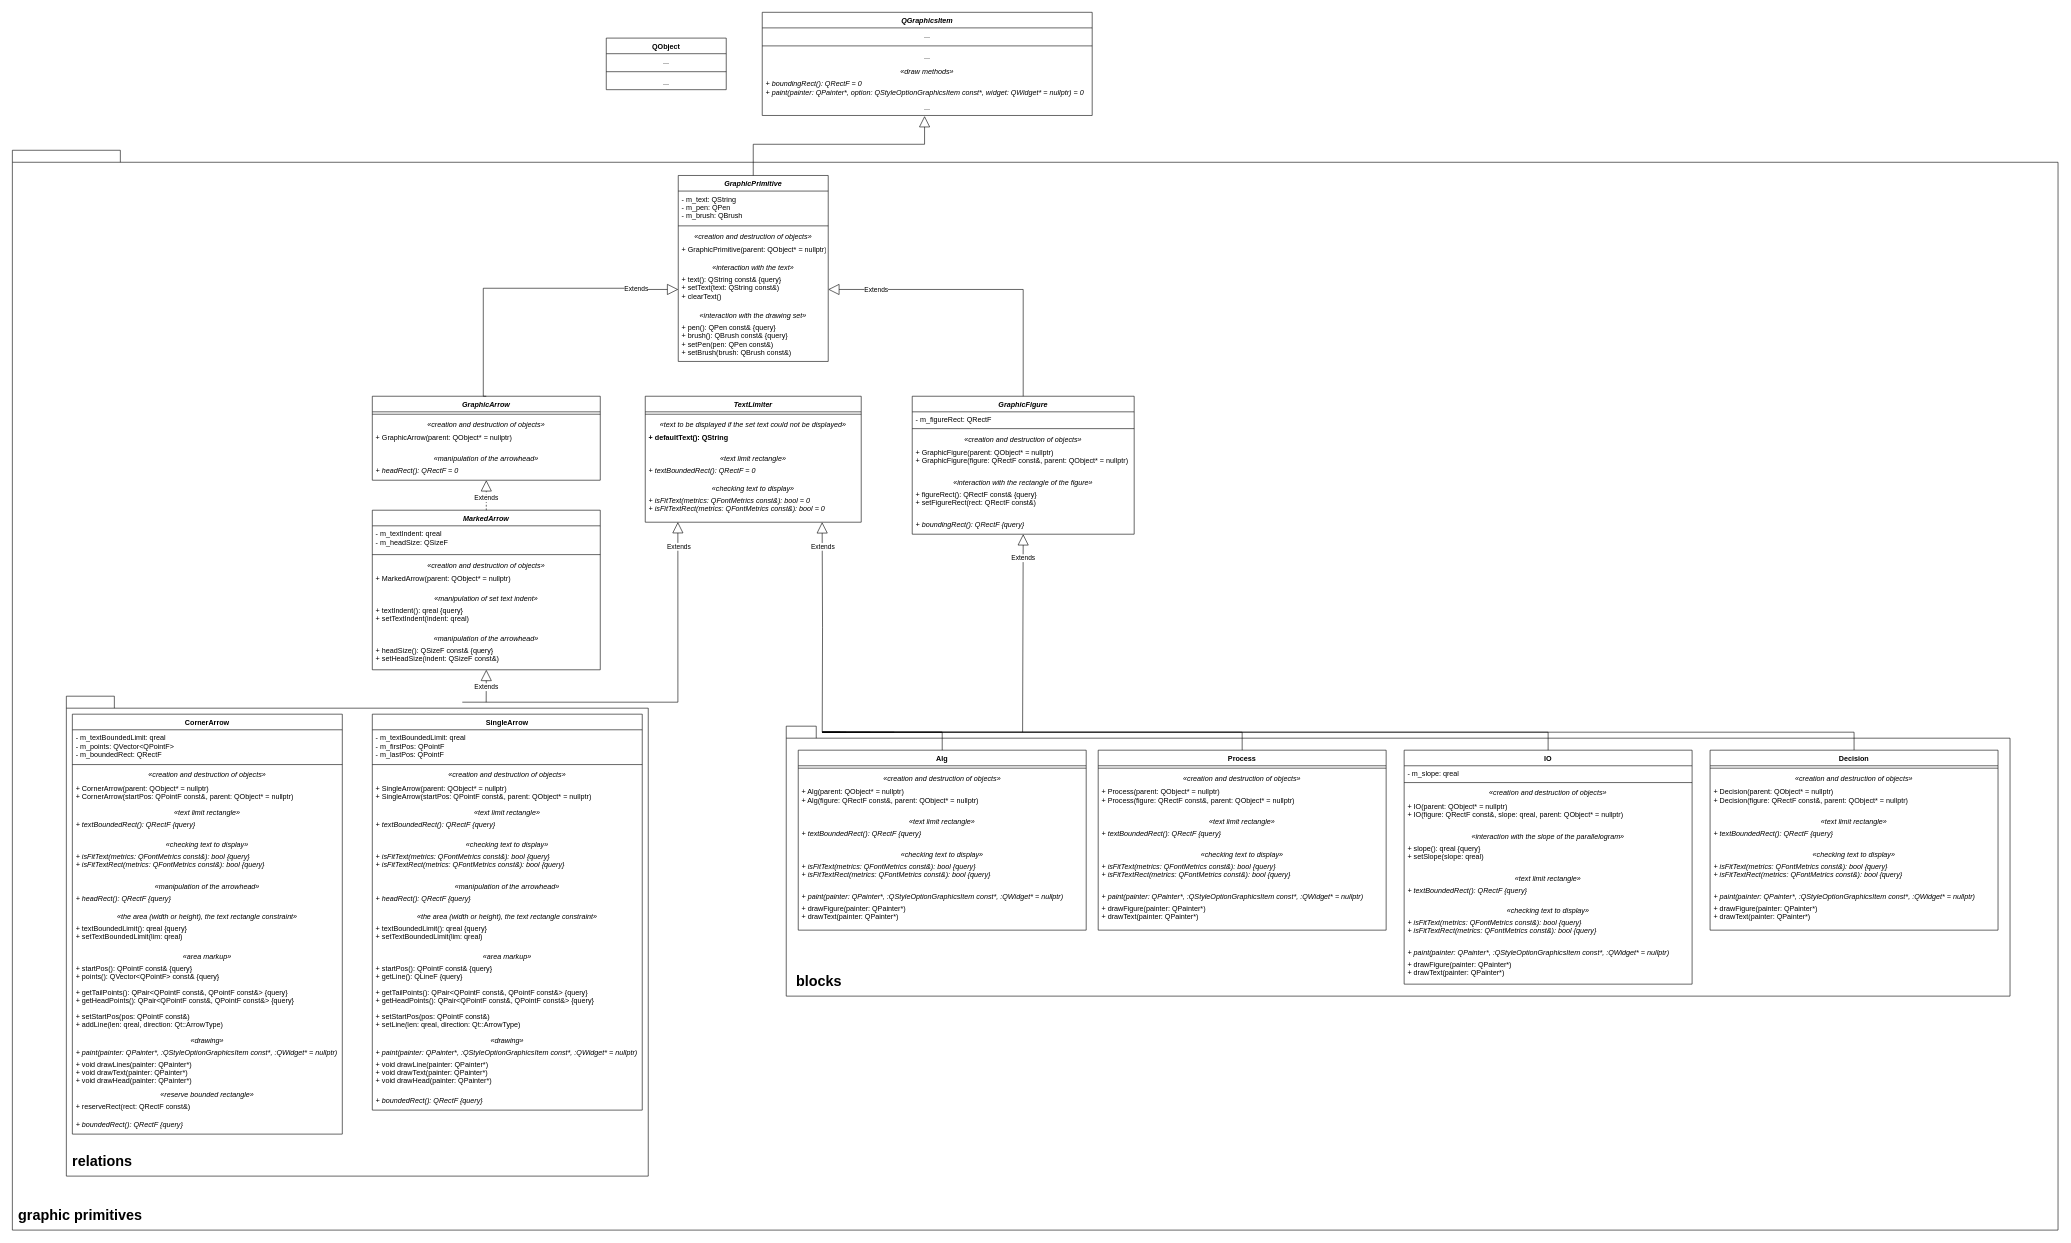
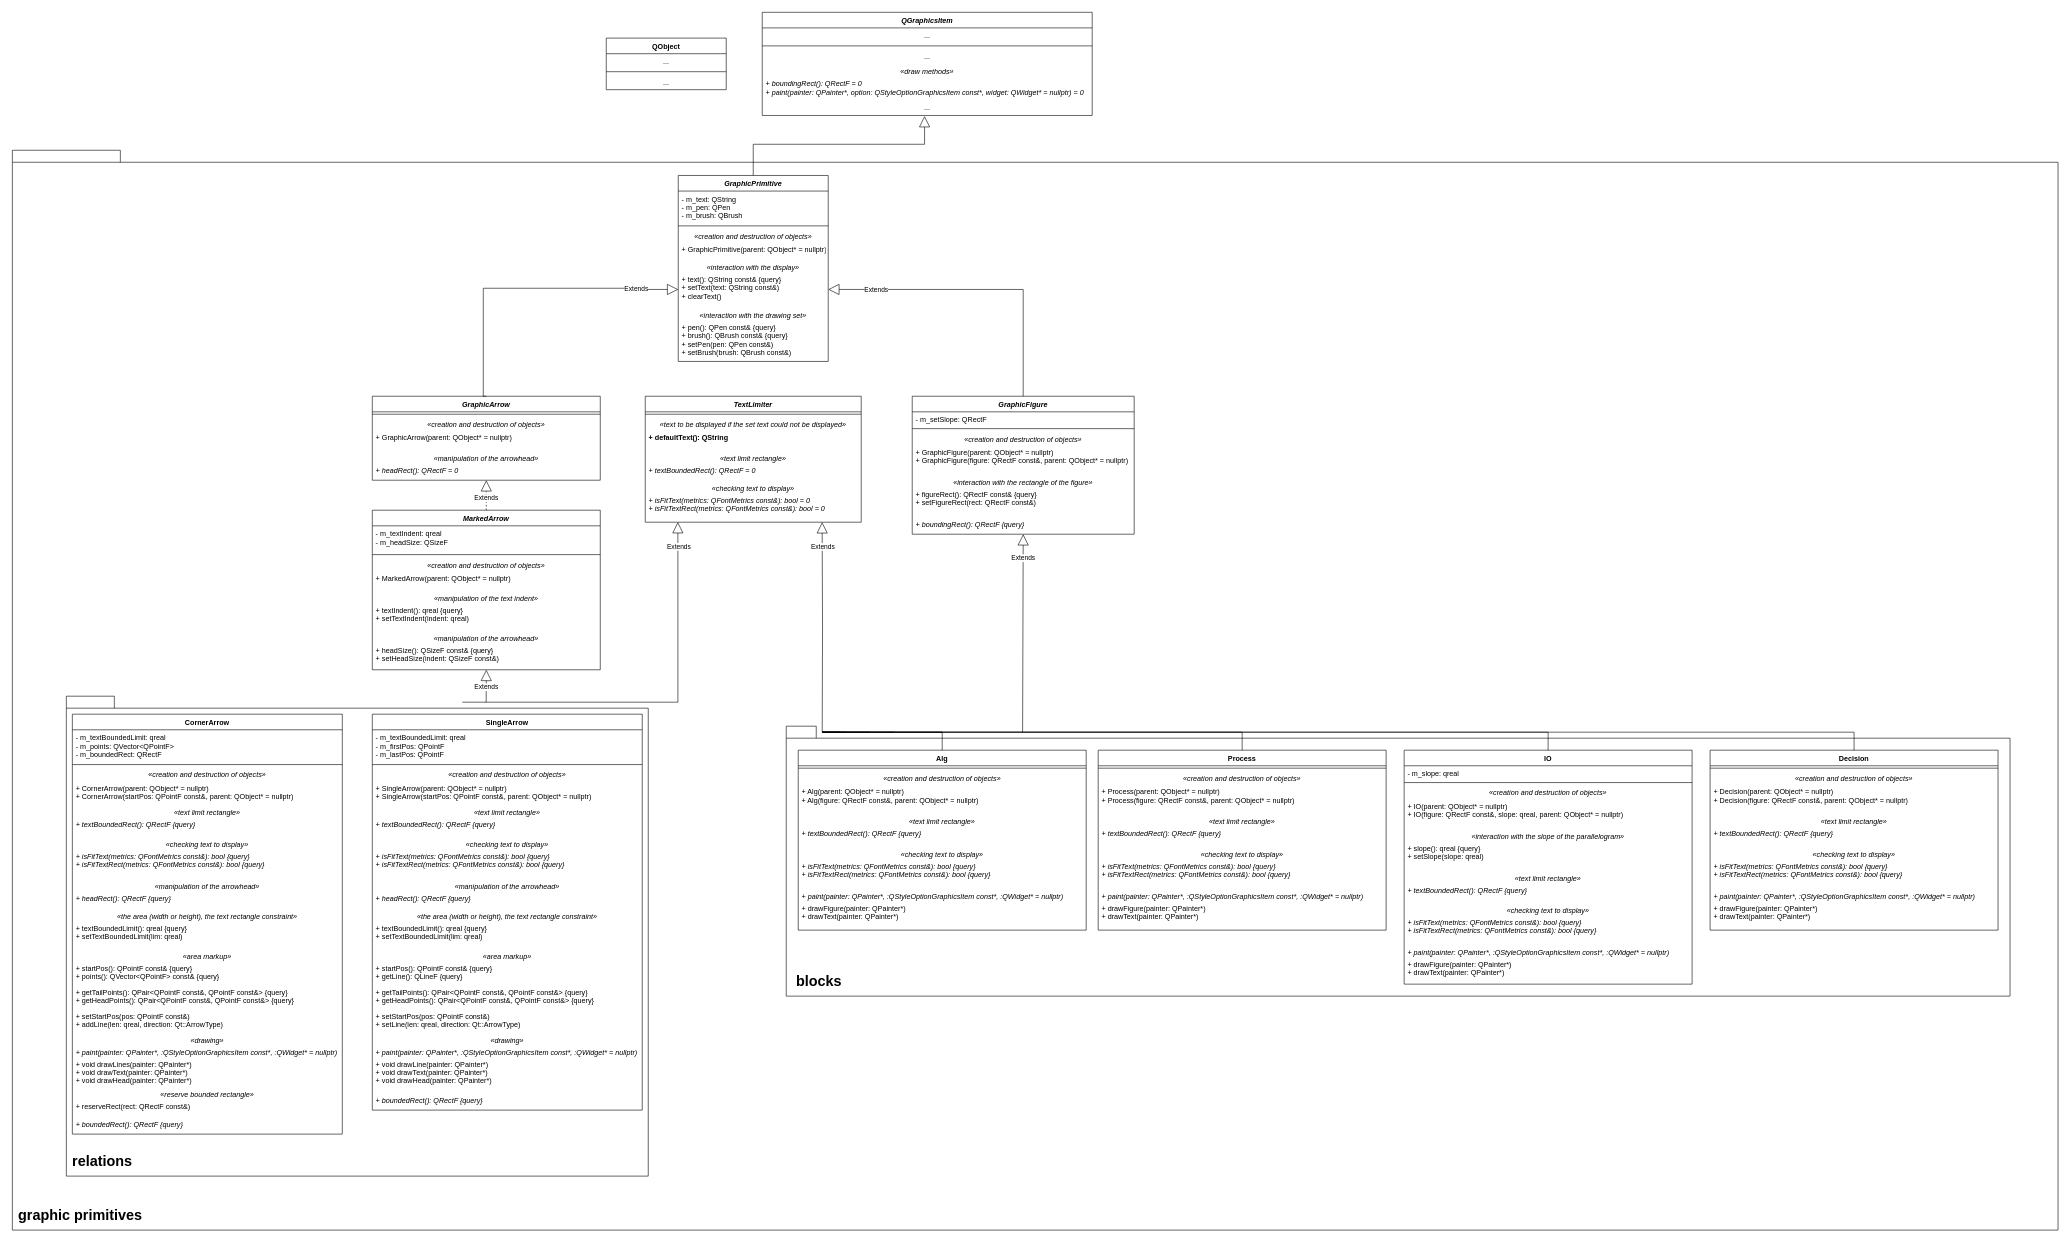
(753, 268) -> (753, 268)
(956, 420) -> (952, 420)
(486, 599) -> (486, 599)
